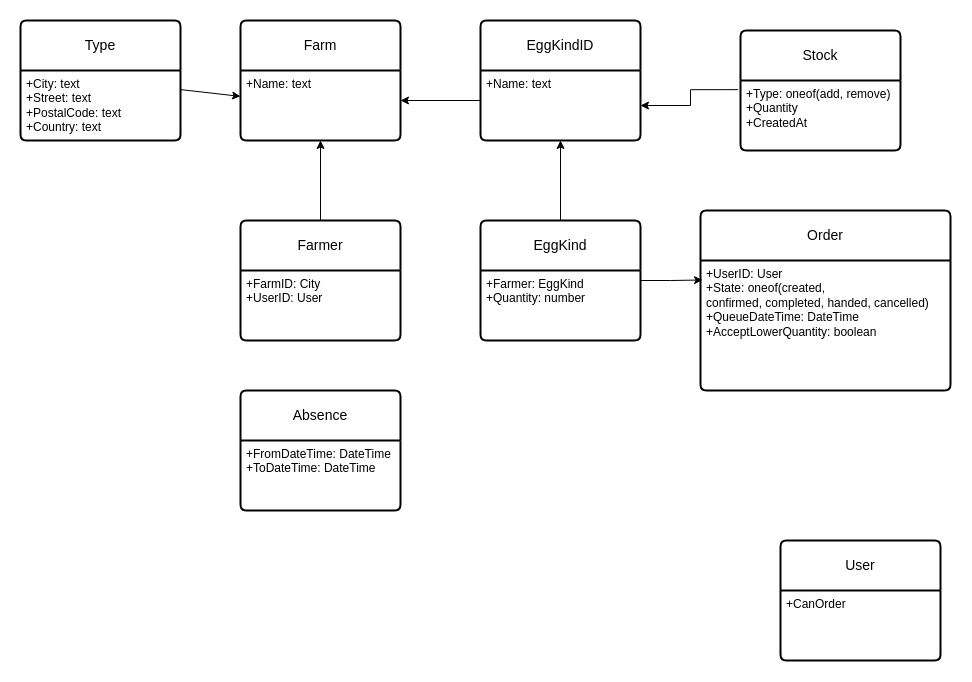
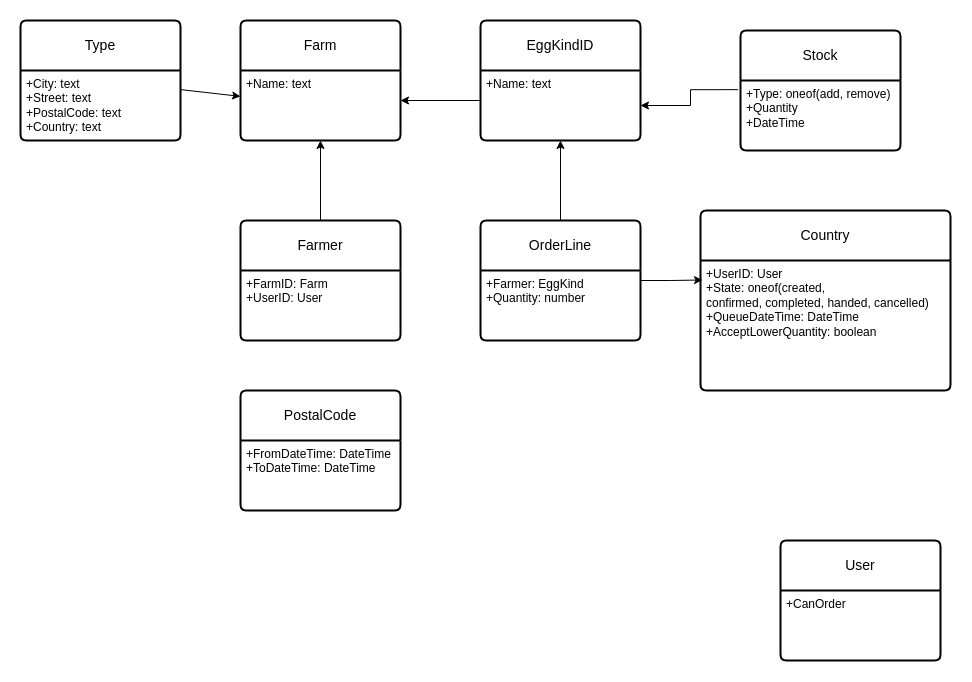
(824, 109) -> (824, 109)
(826, 236) -> (826, 236)
(561, 246) -> (561, 246)
(287, 292) -> (287, 292)
(321, 416) -> (321, 416)
